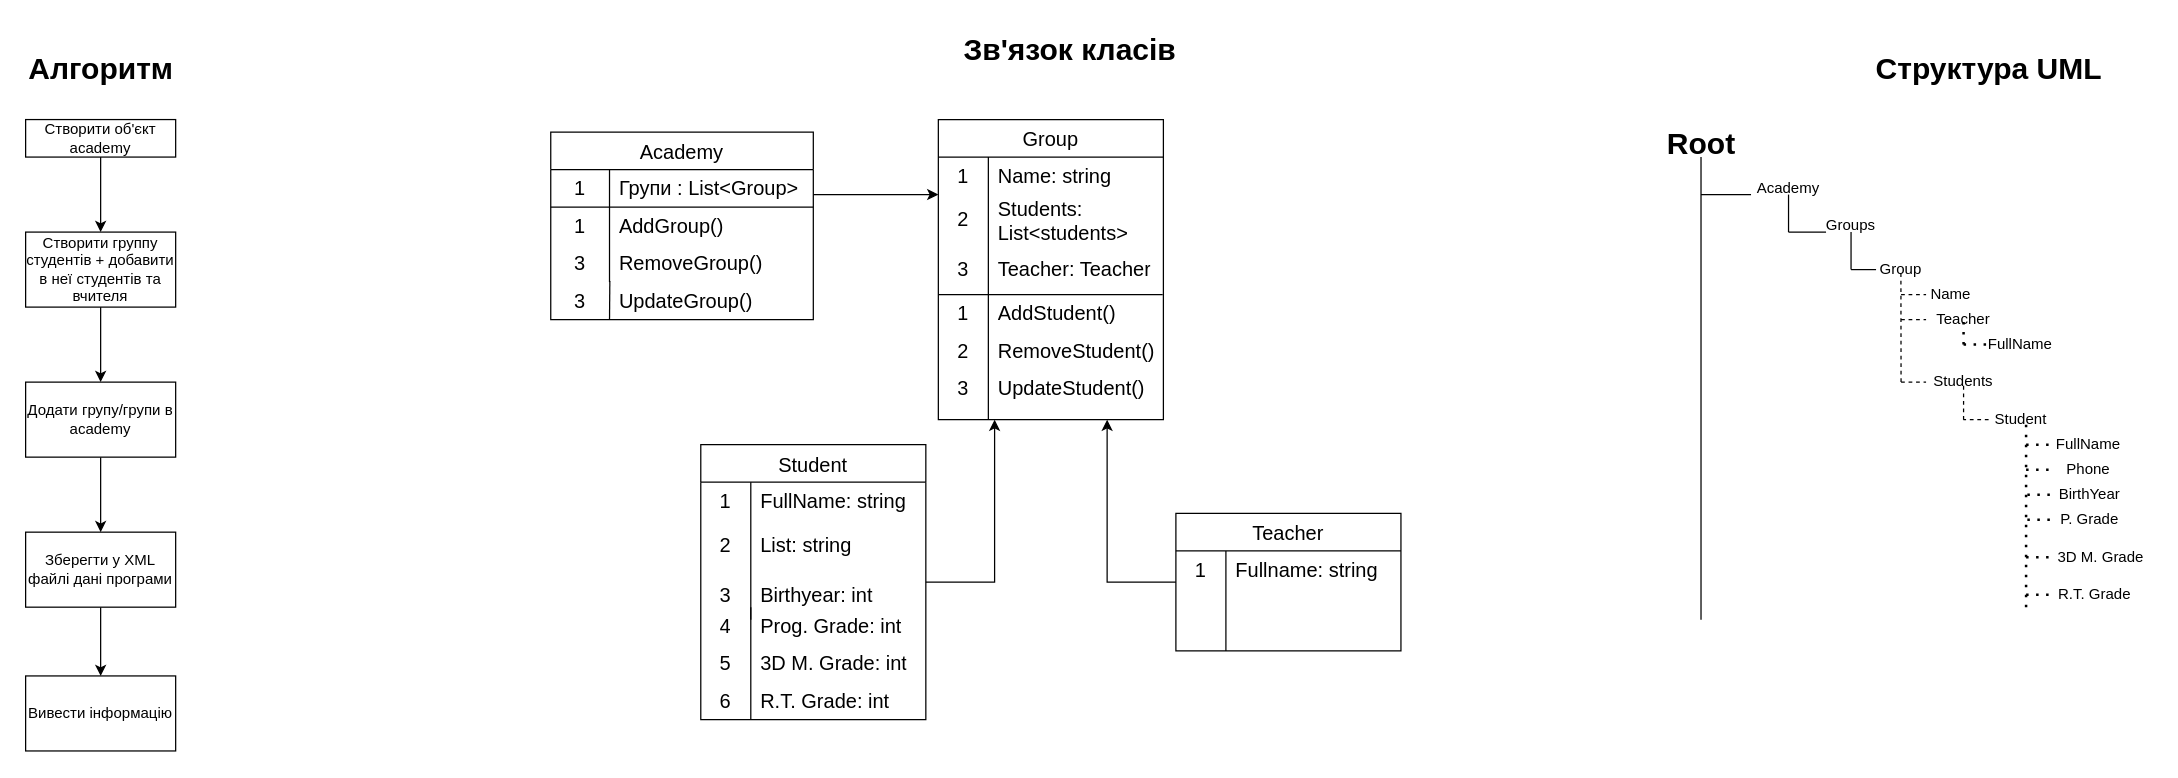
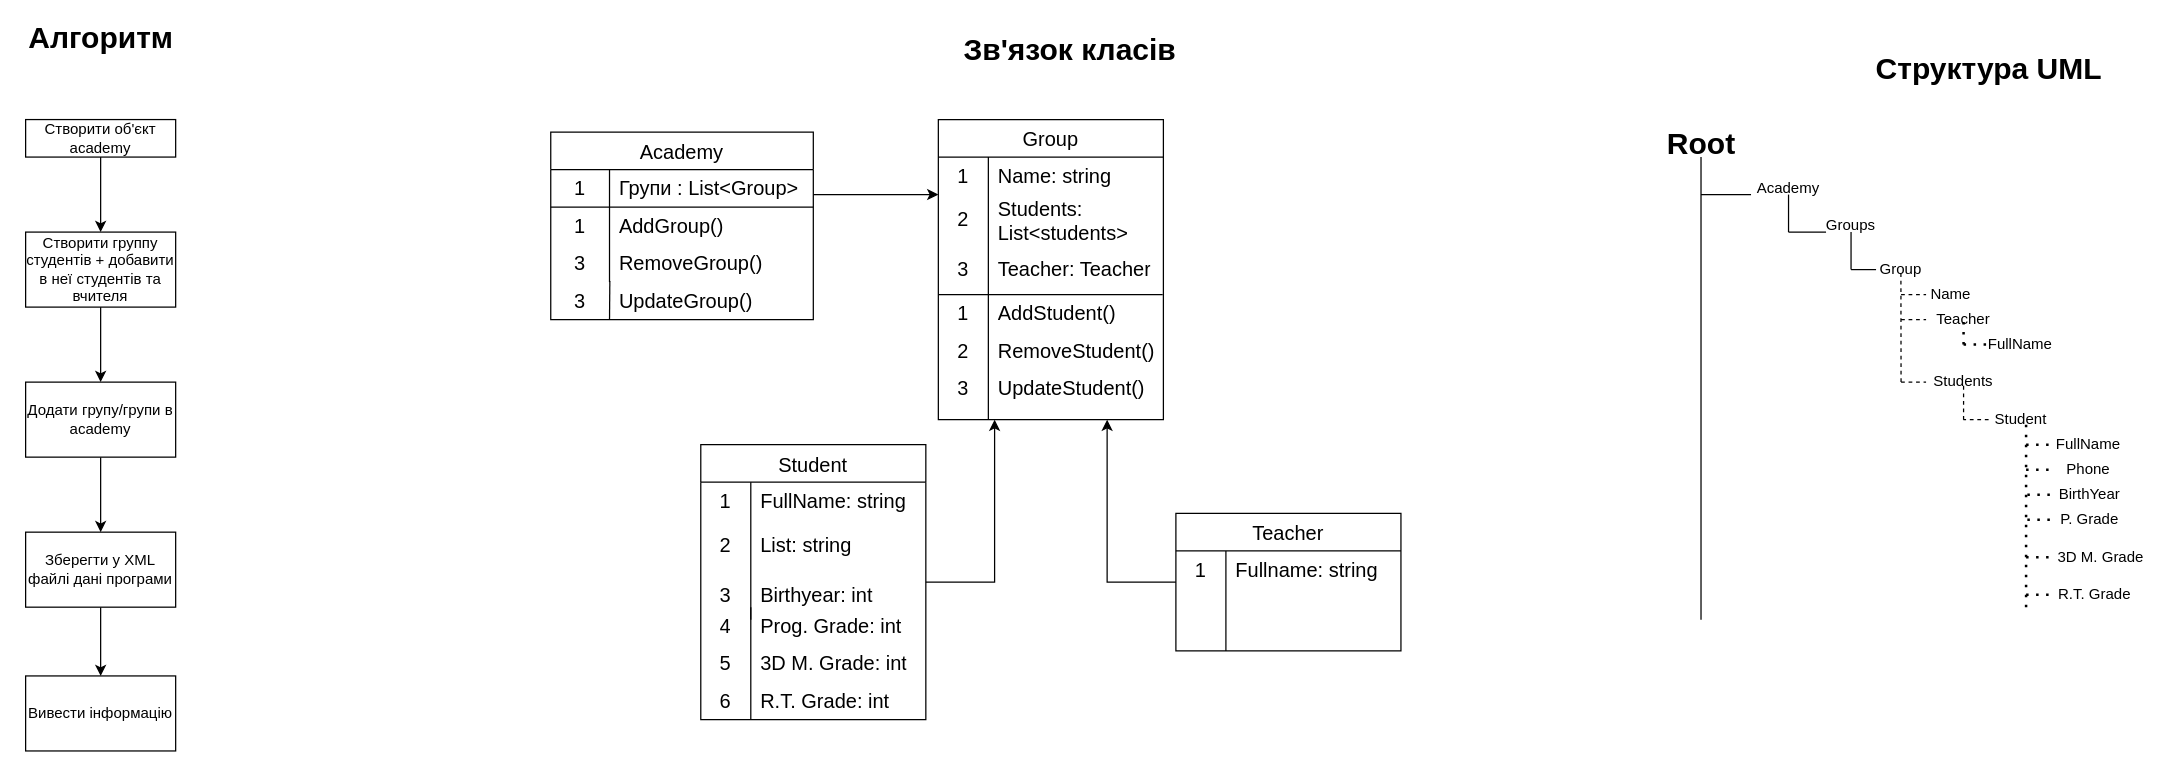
(101, 69) -> (101, 38)
